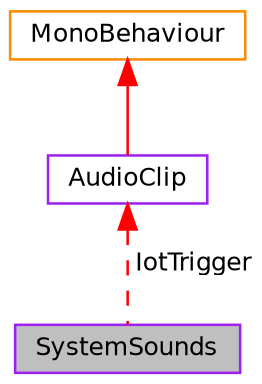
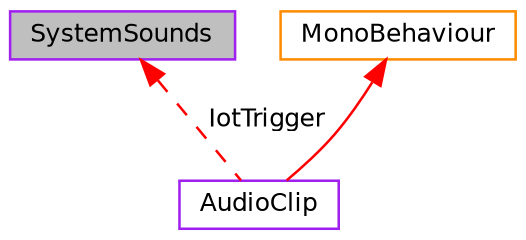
(128, 277) -> (199, 130)
